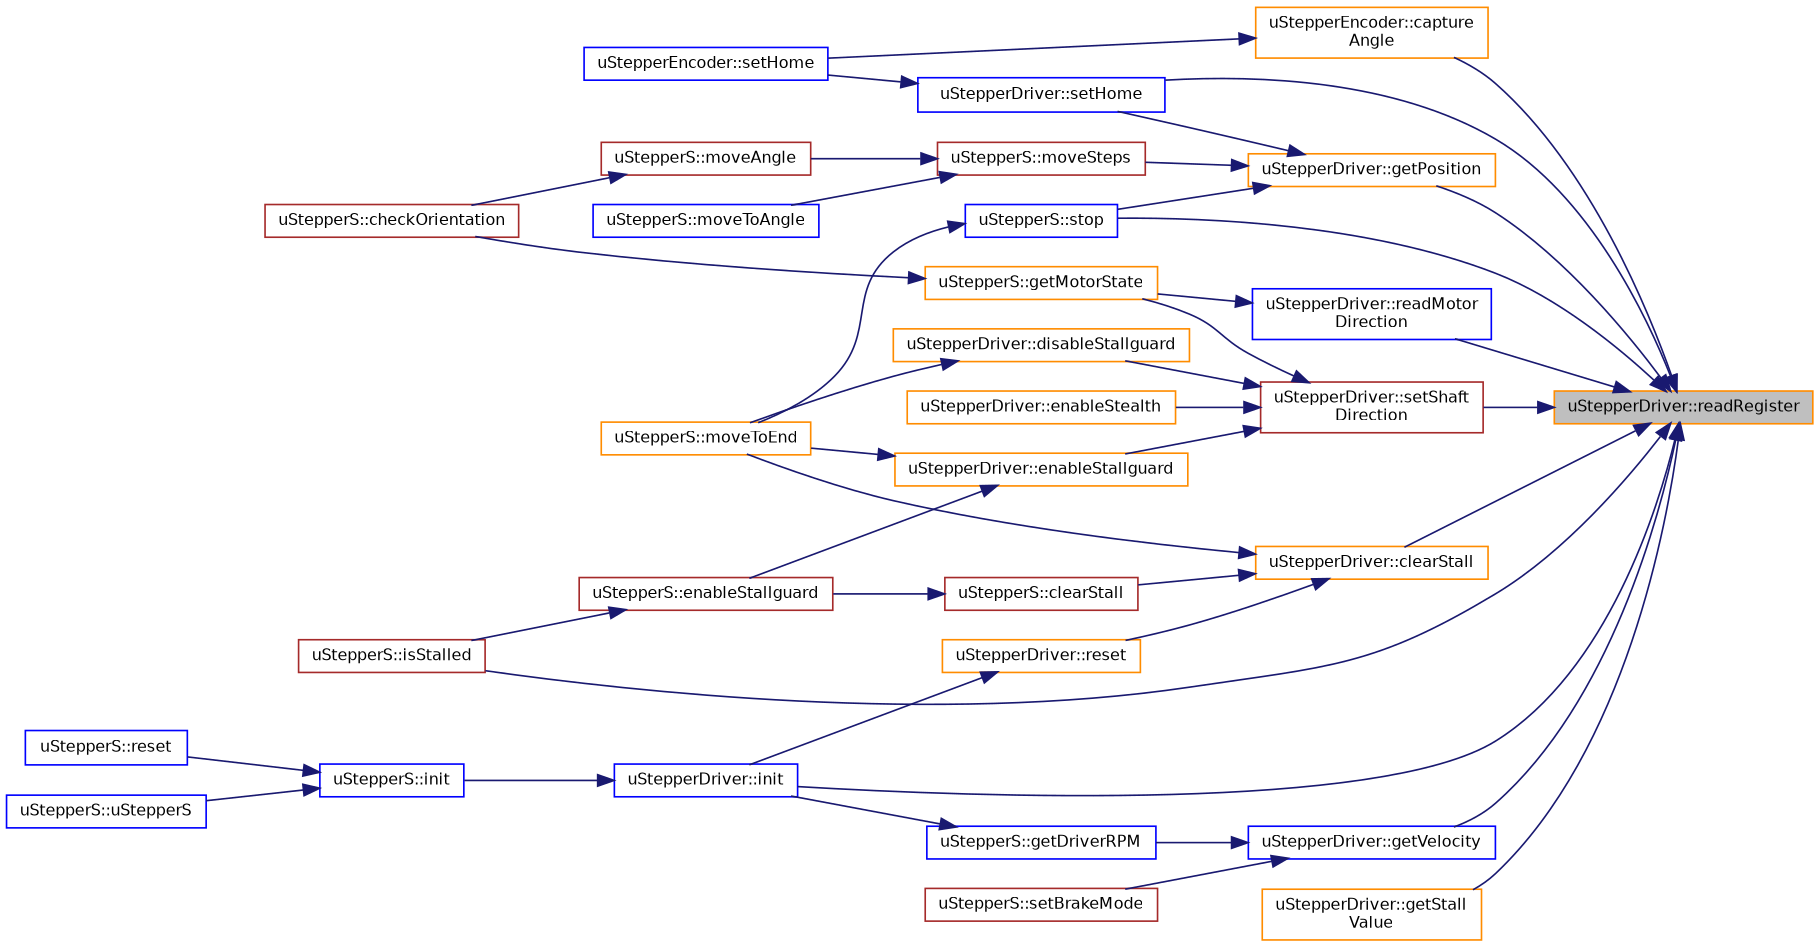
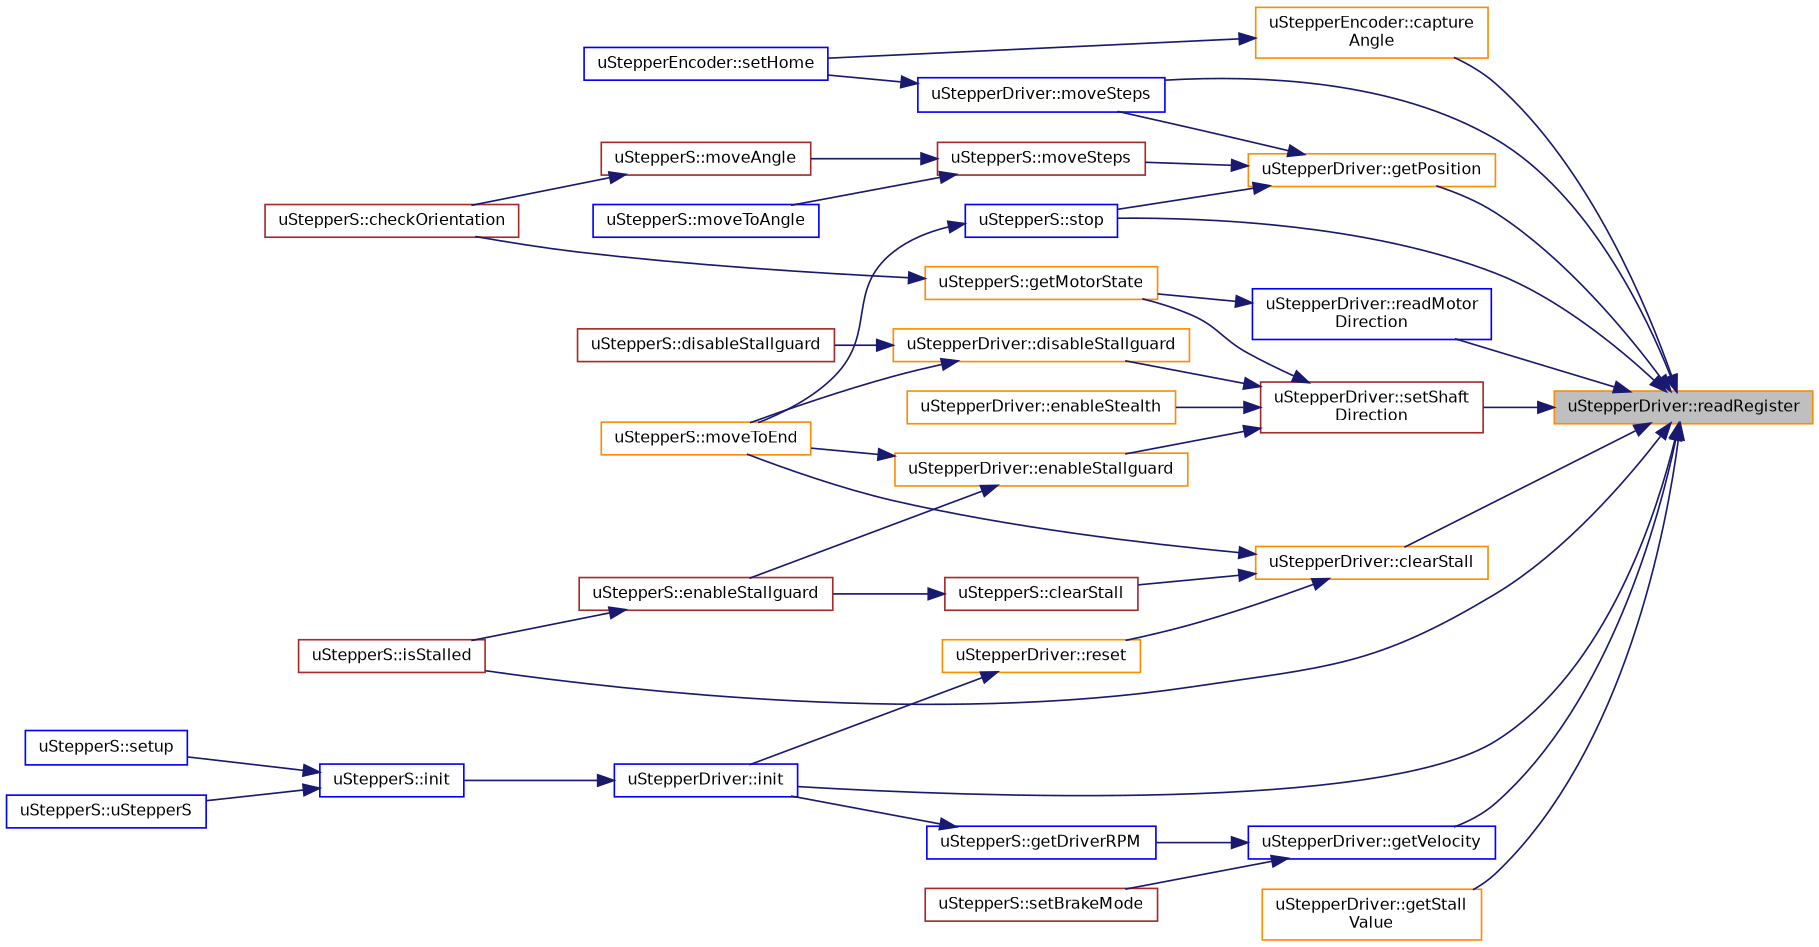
(1041, 95) -> (1041, 95)
none -> (706, 345)
(106, 748) -> (106, 748)
